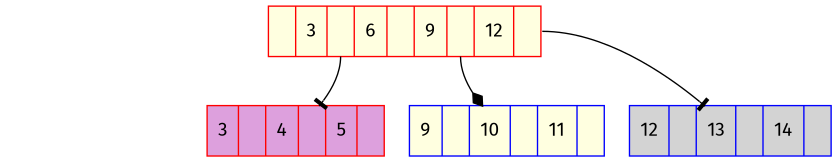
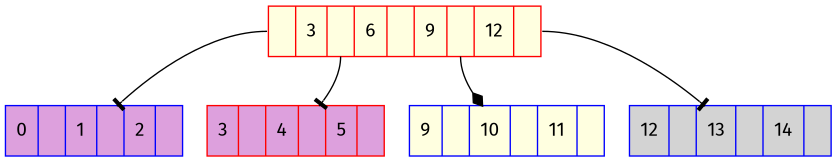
none -> (94, 131)
